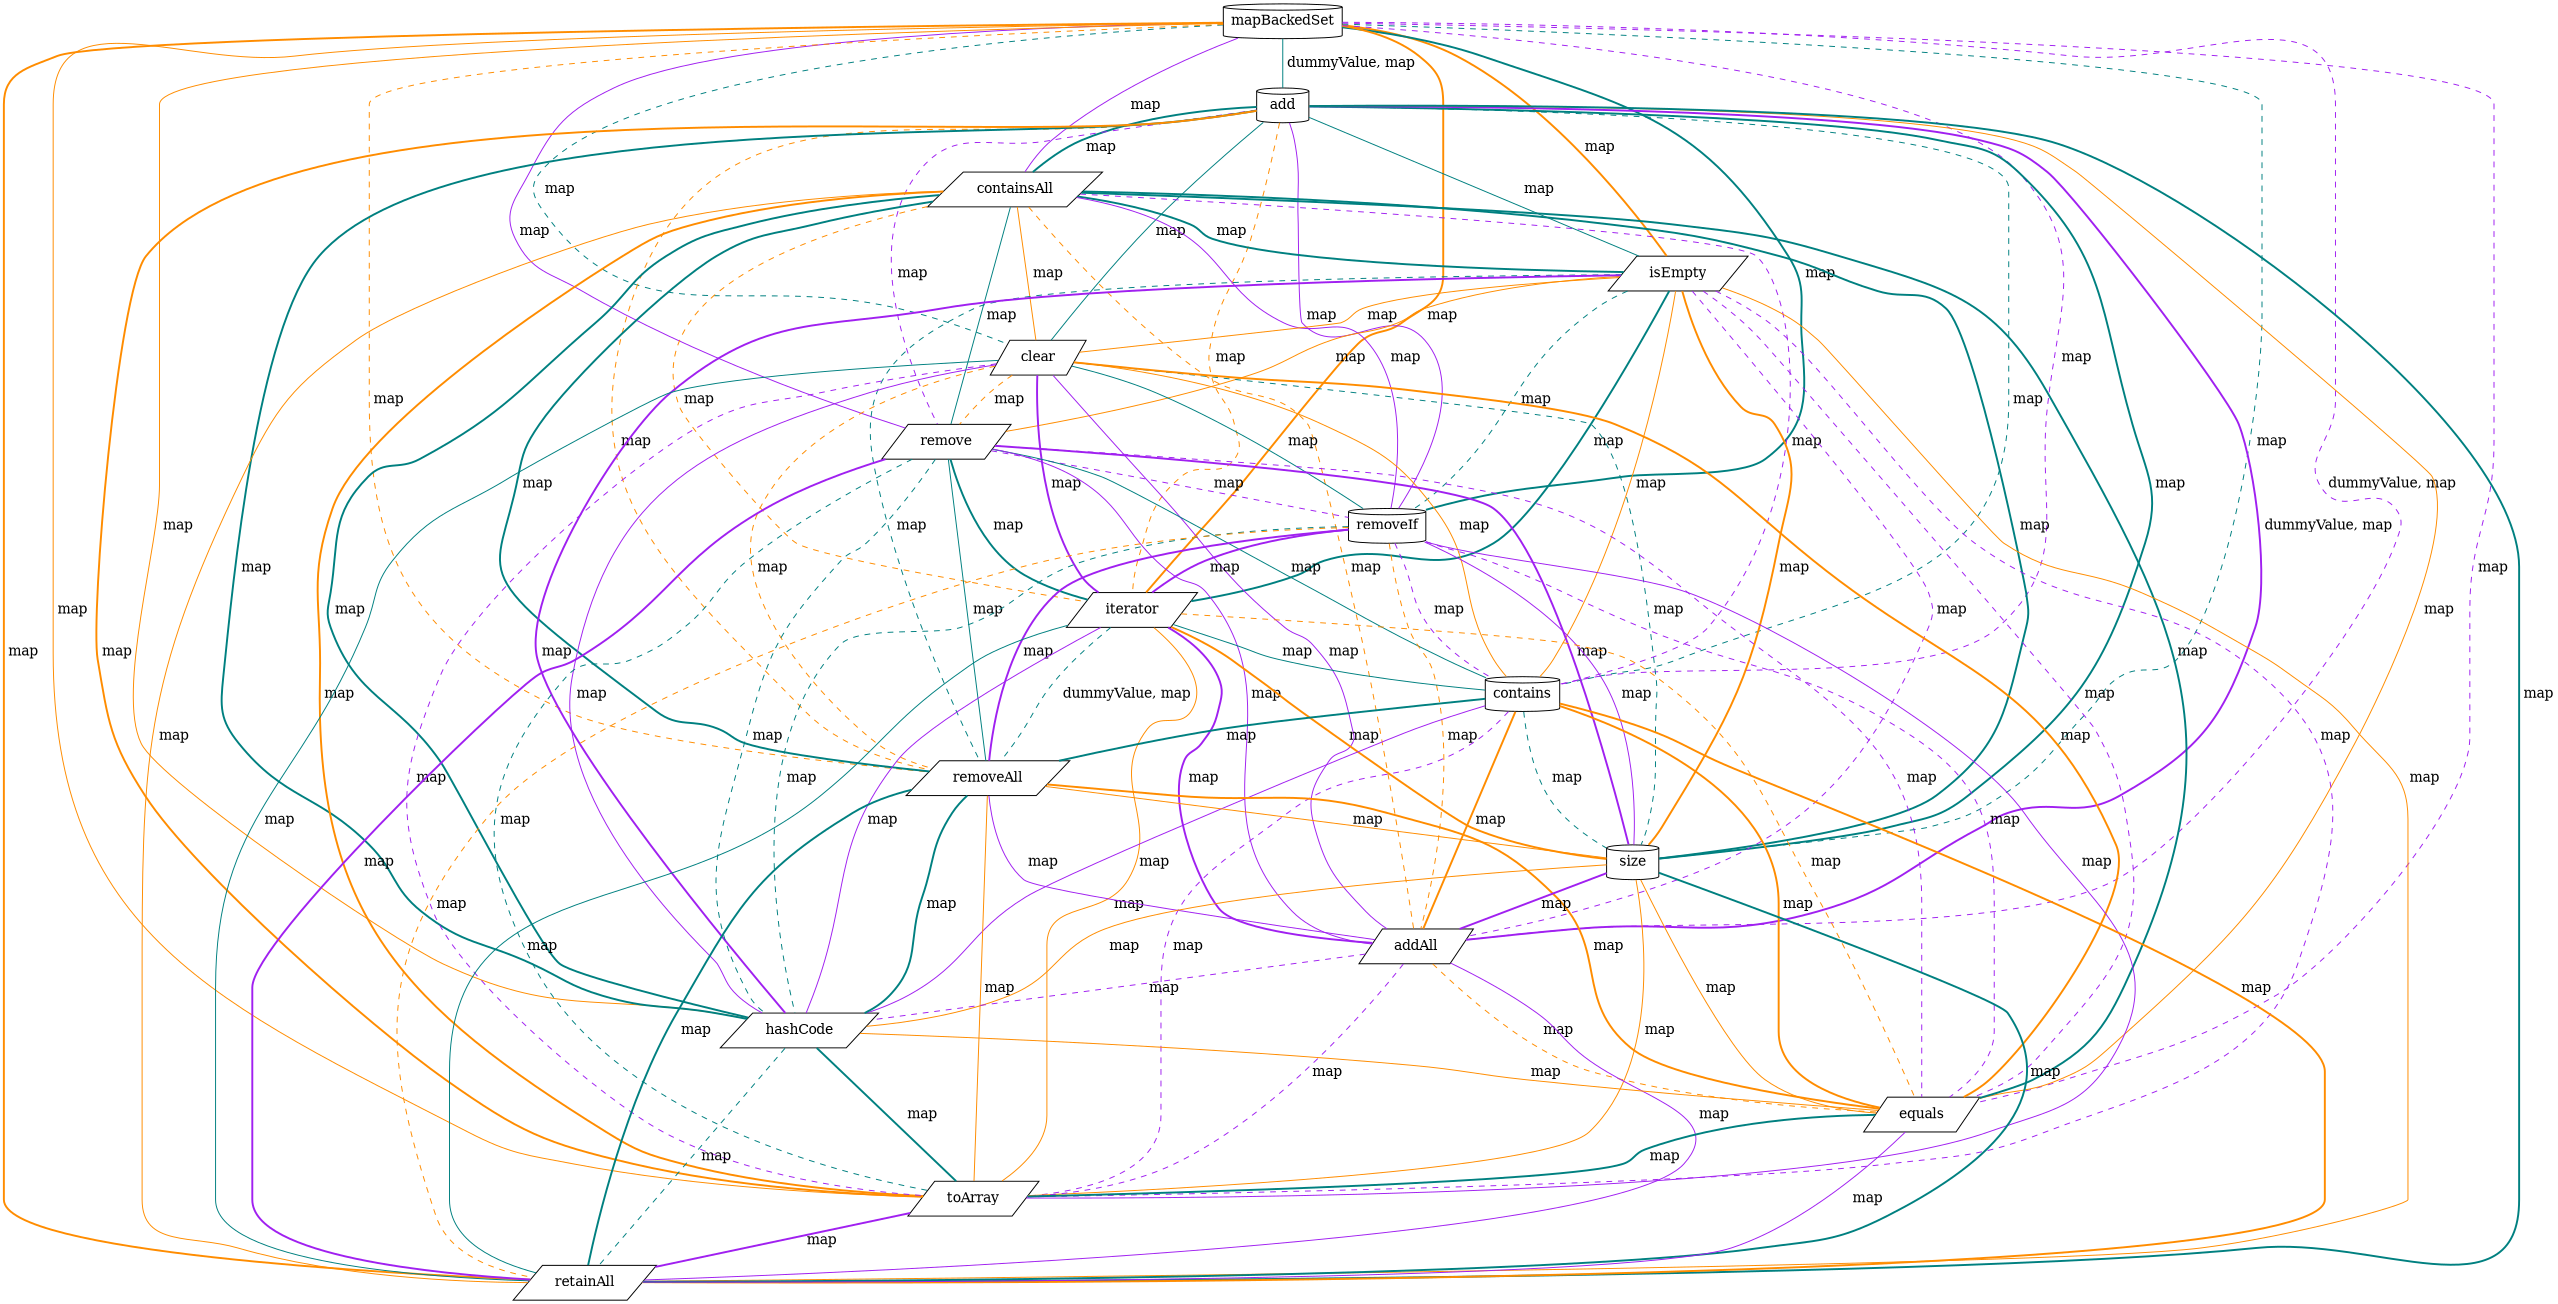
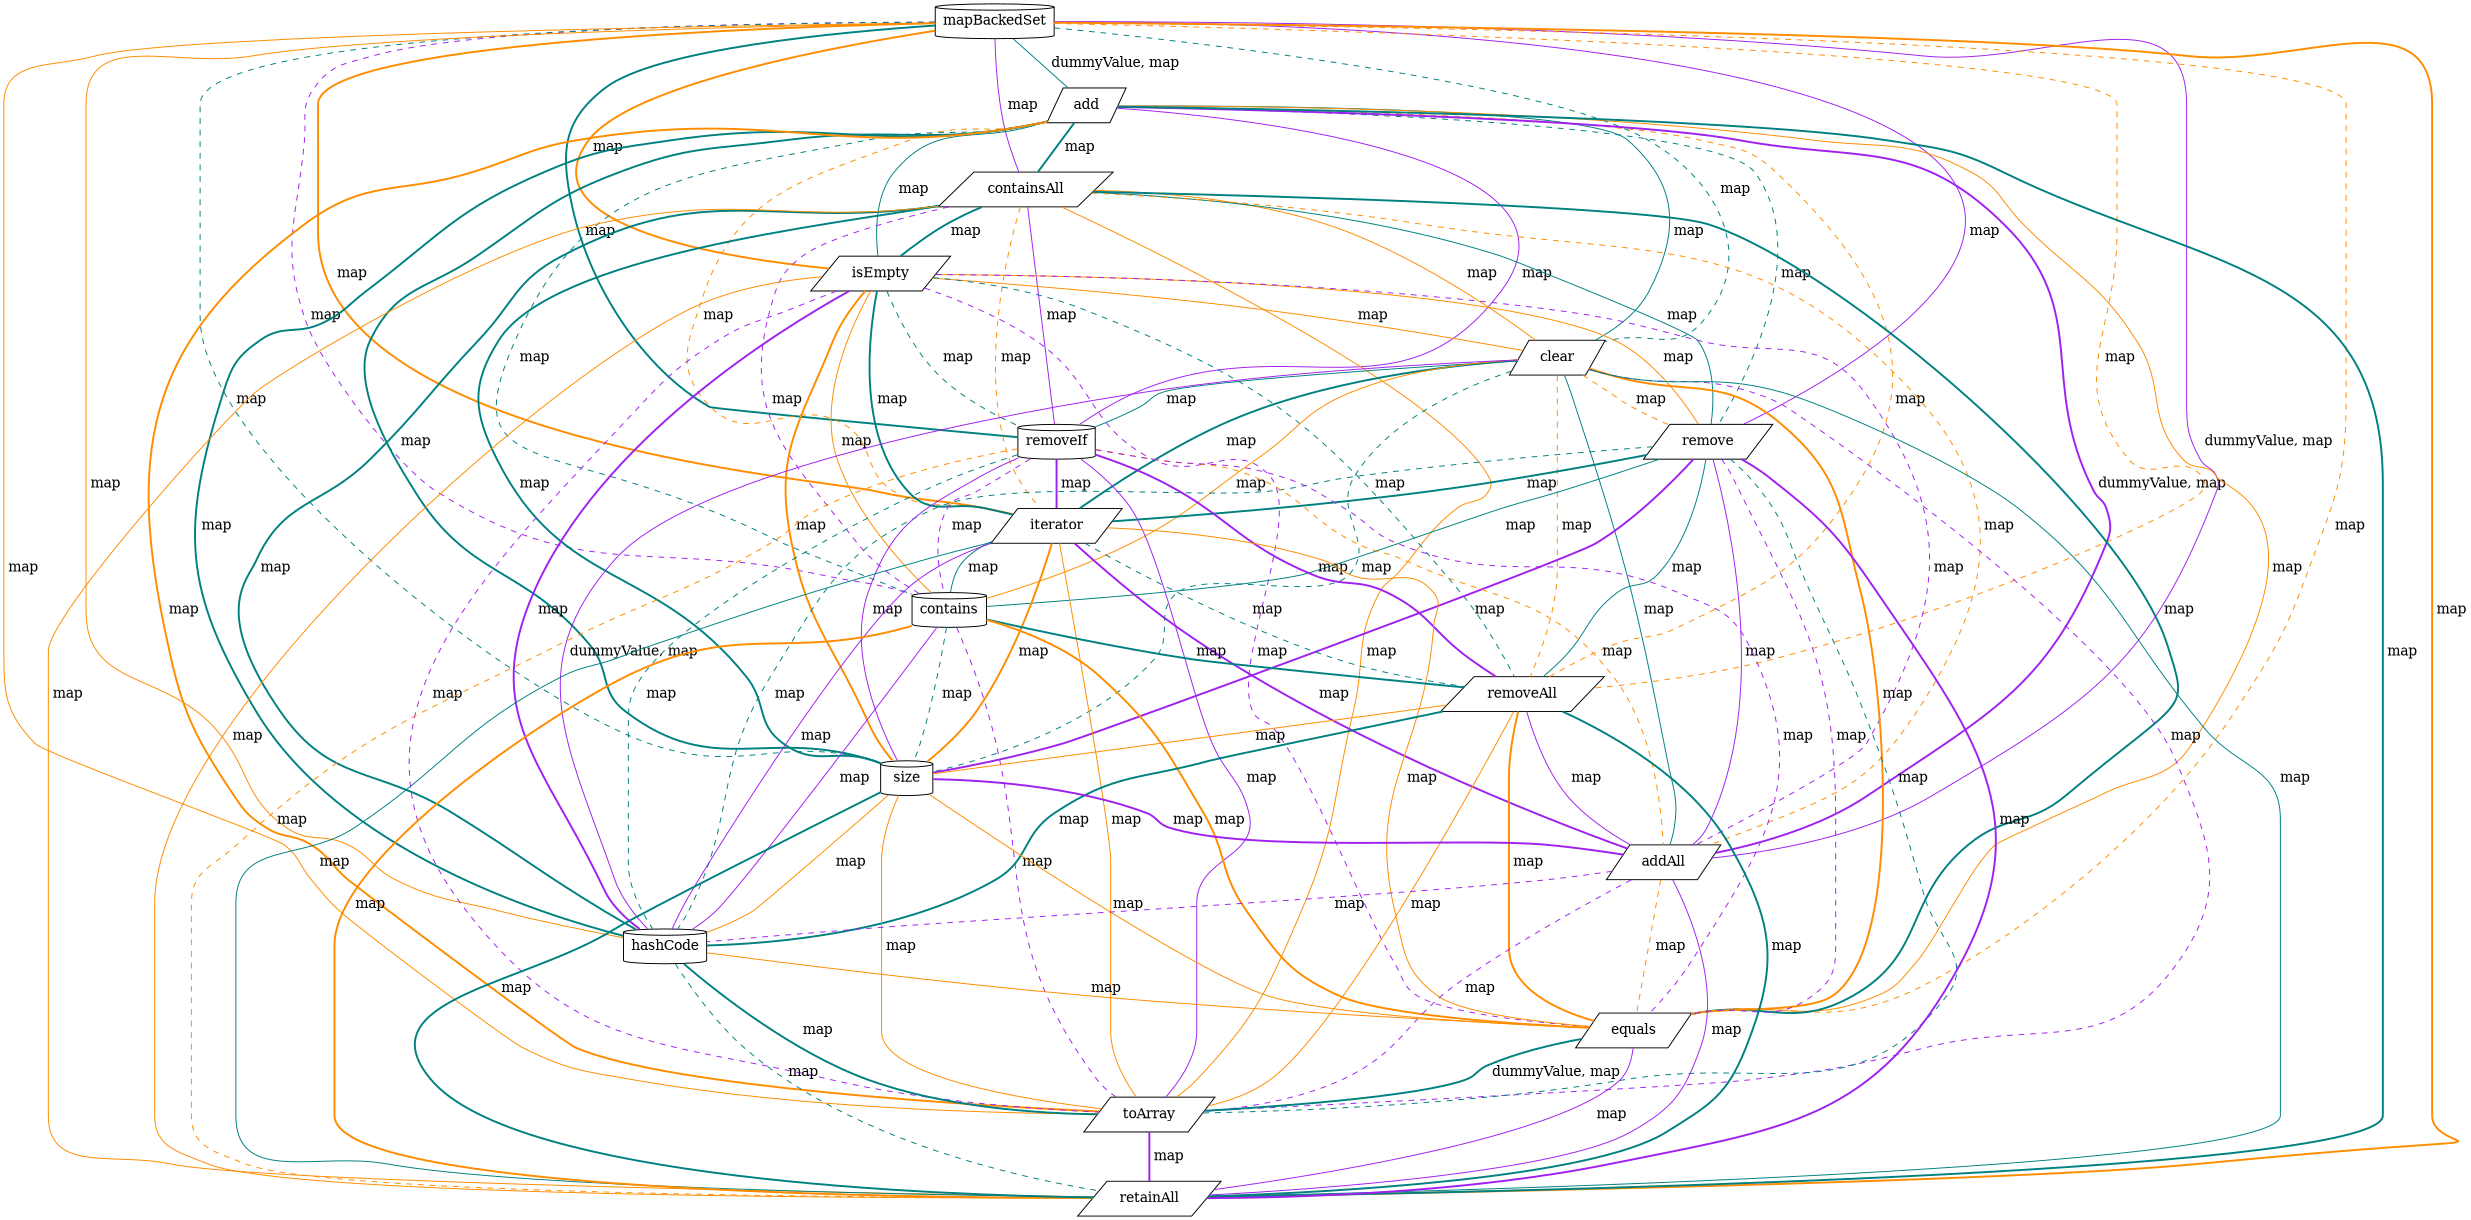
(1283, 105) -> (1087, 105)
(952, 147) -> (1664, 142)
(2494, 167) -> (2341, 102)
(2335, 323) -> (2111, 40)
(1161, 482) -> none
(1047, 491) -> (1287, 400)
(511, 507) -> none
(1297, 635) -> (1635, 607)
(320, 682) -> (1399, 571)
(590, 694) -> (632, 652)
(1125, 694) -> (1265, 610)
(1681, 697) -> (1412, 733)
(1472, 815) -> none
(799, 1030) -> (665, 946)
(1663, 1157) -> (1554, 1073)
